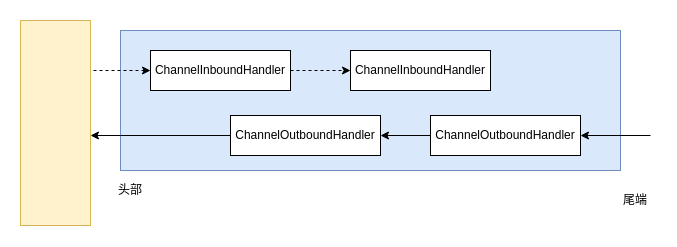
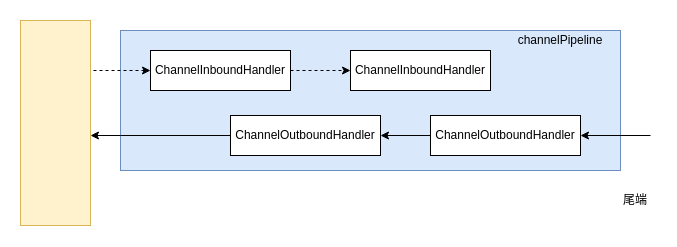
none -> (561, 41)
(131, 191) -> none
